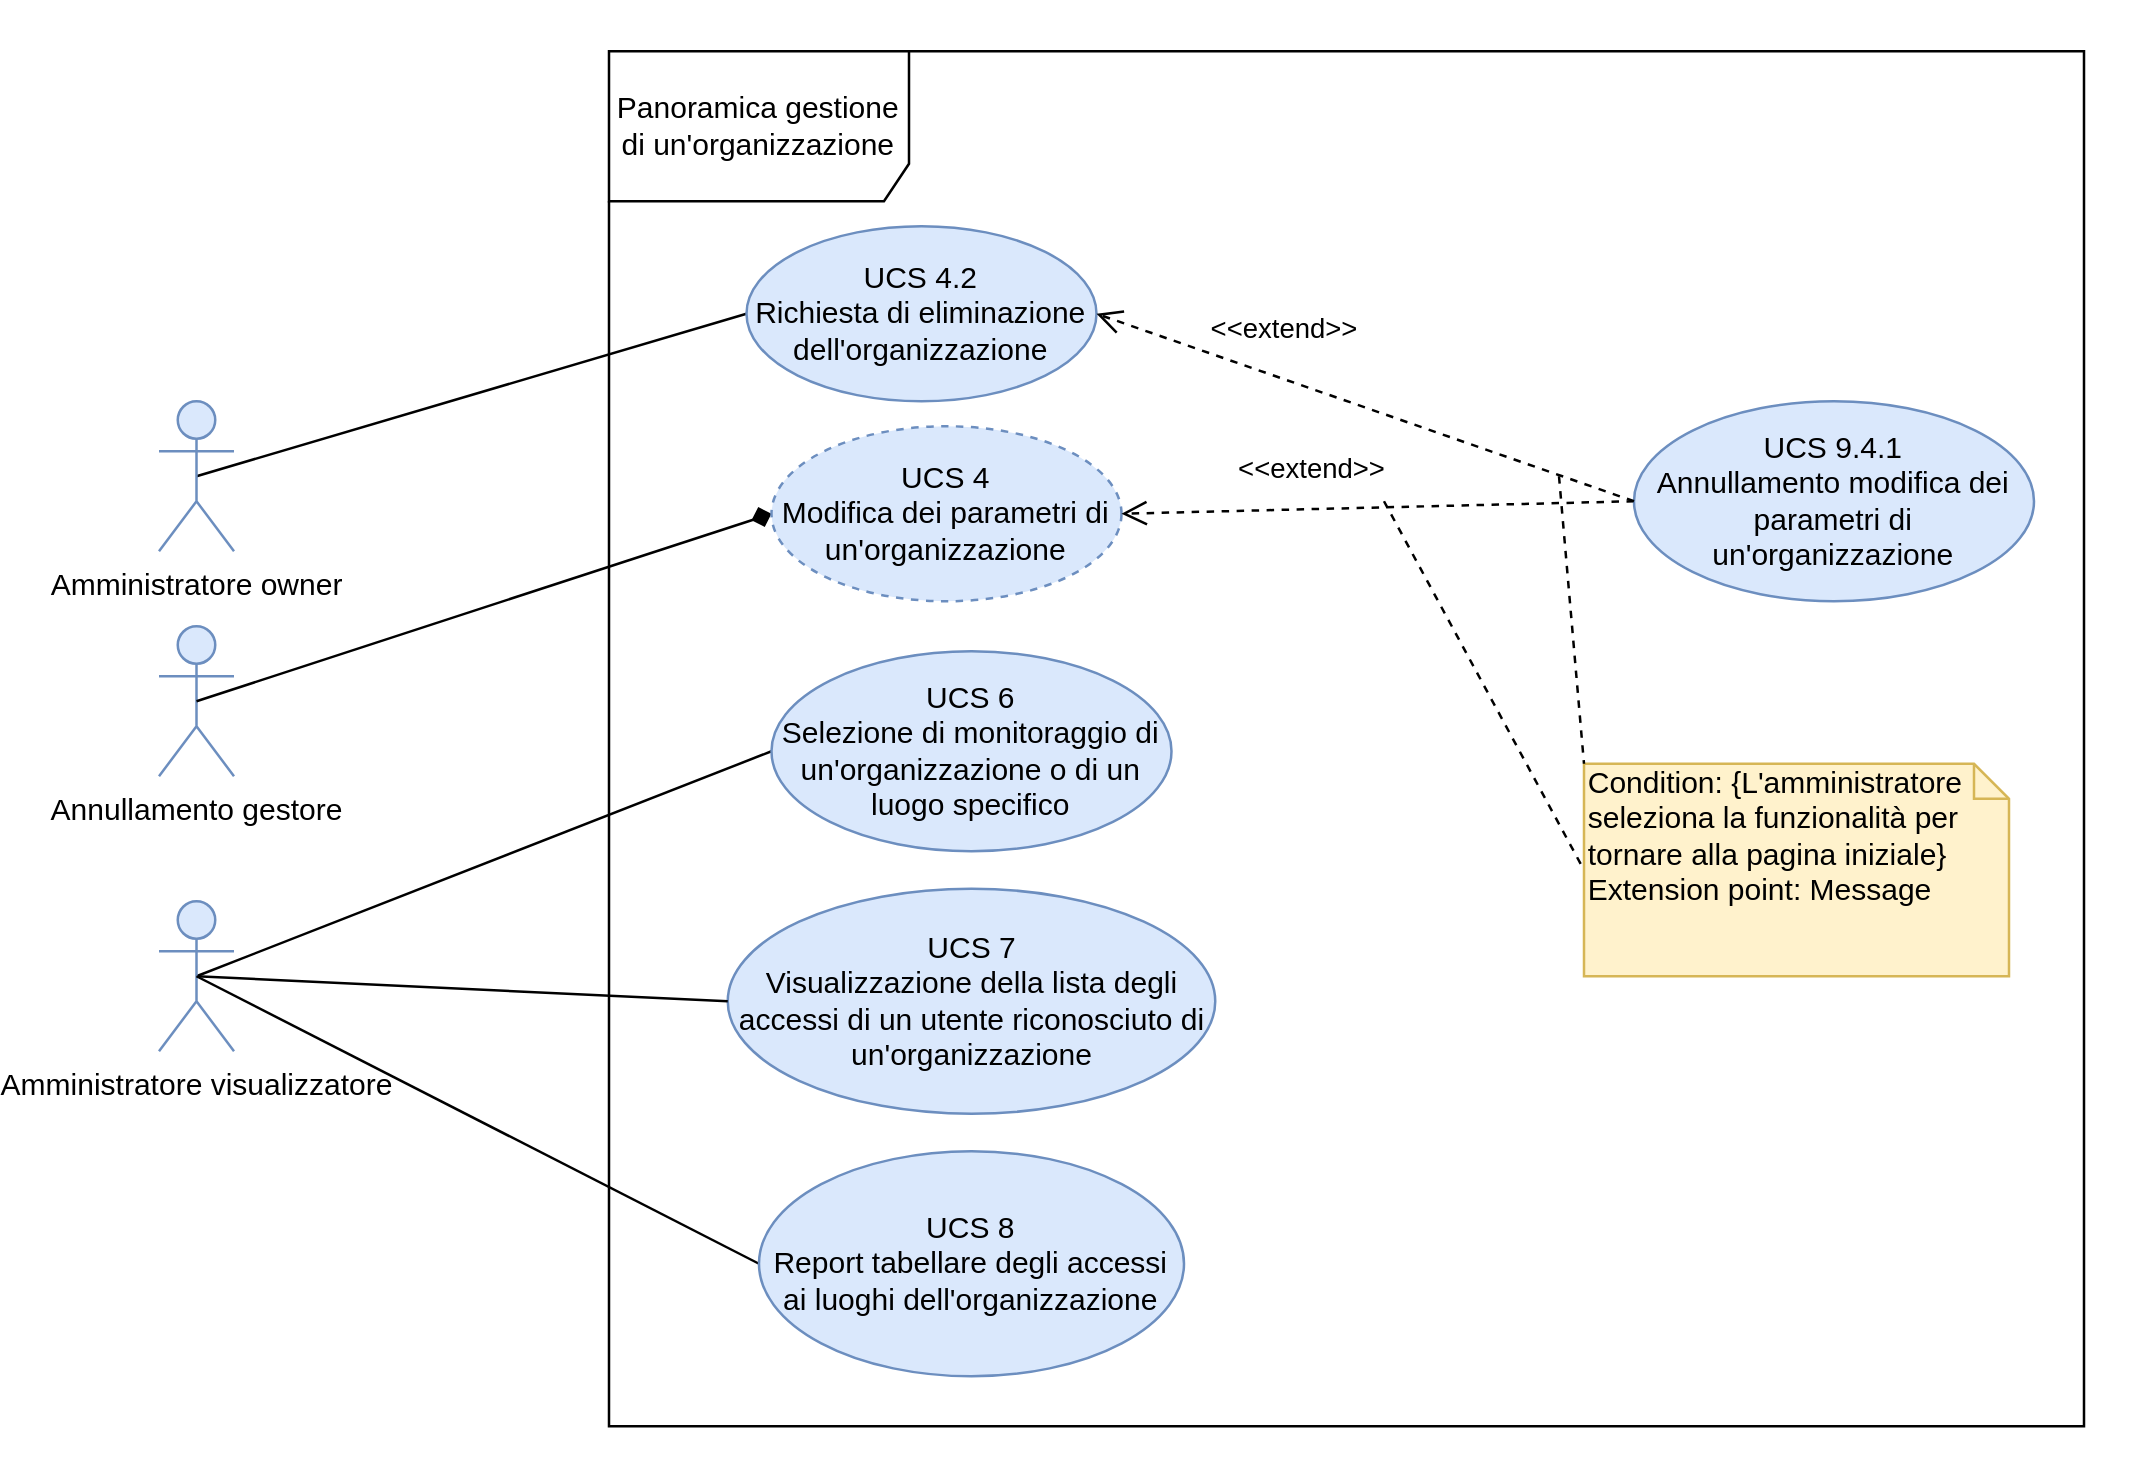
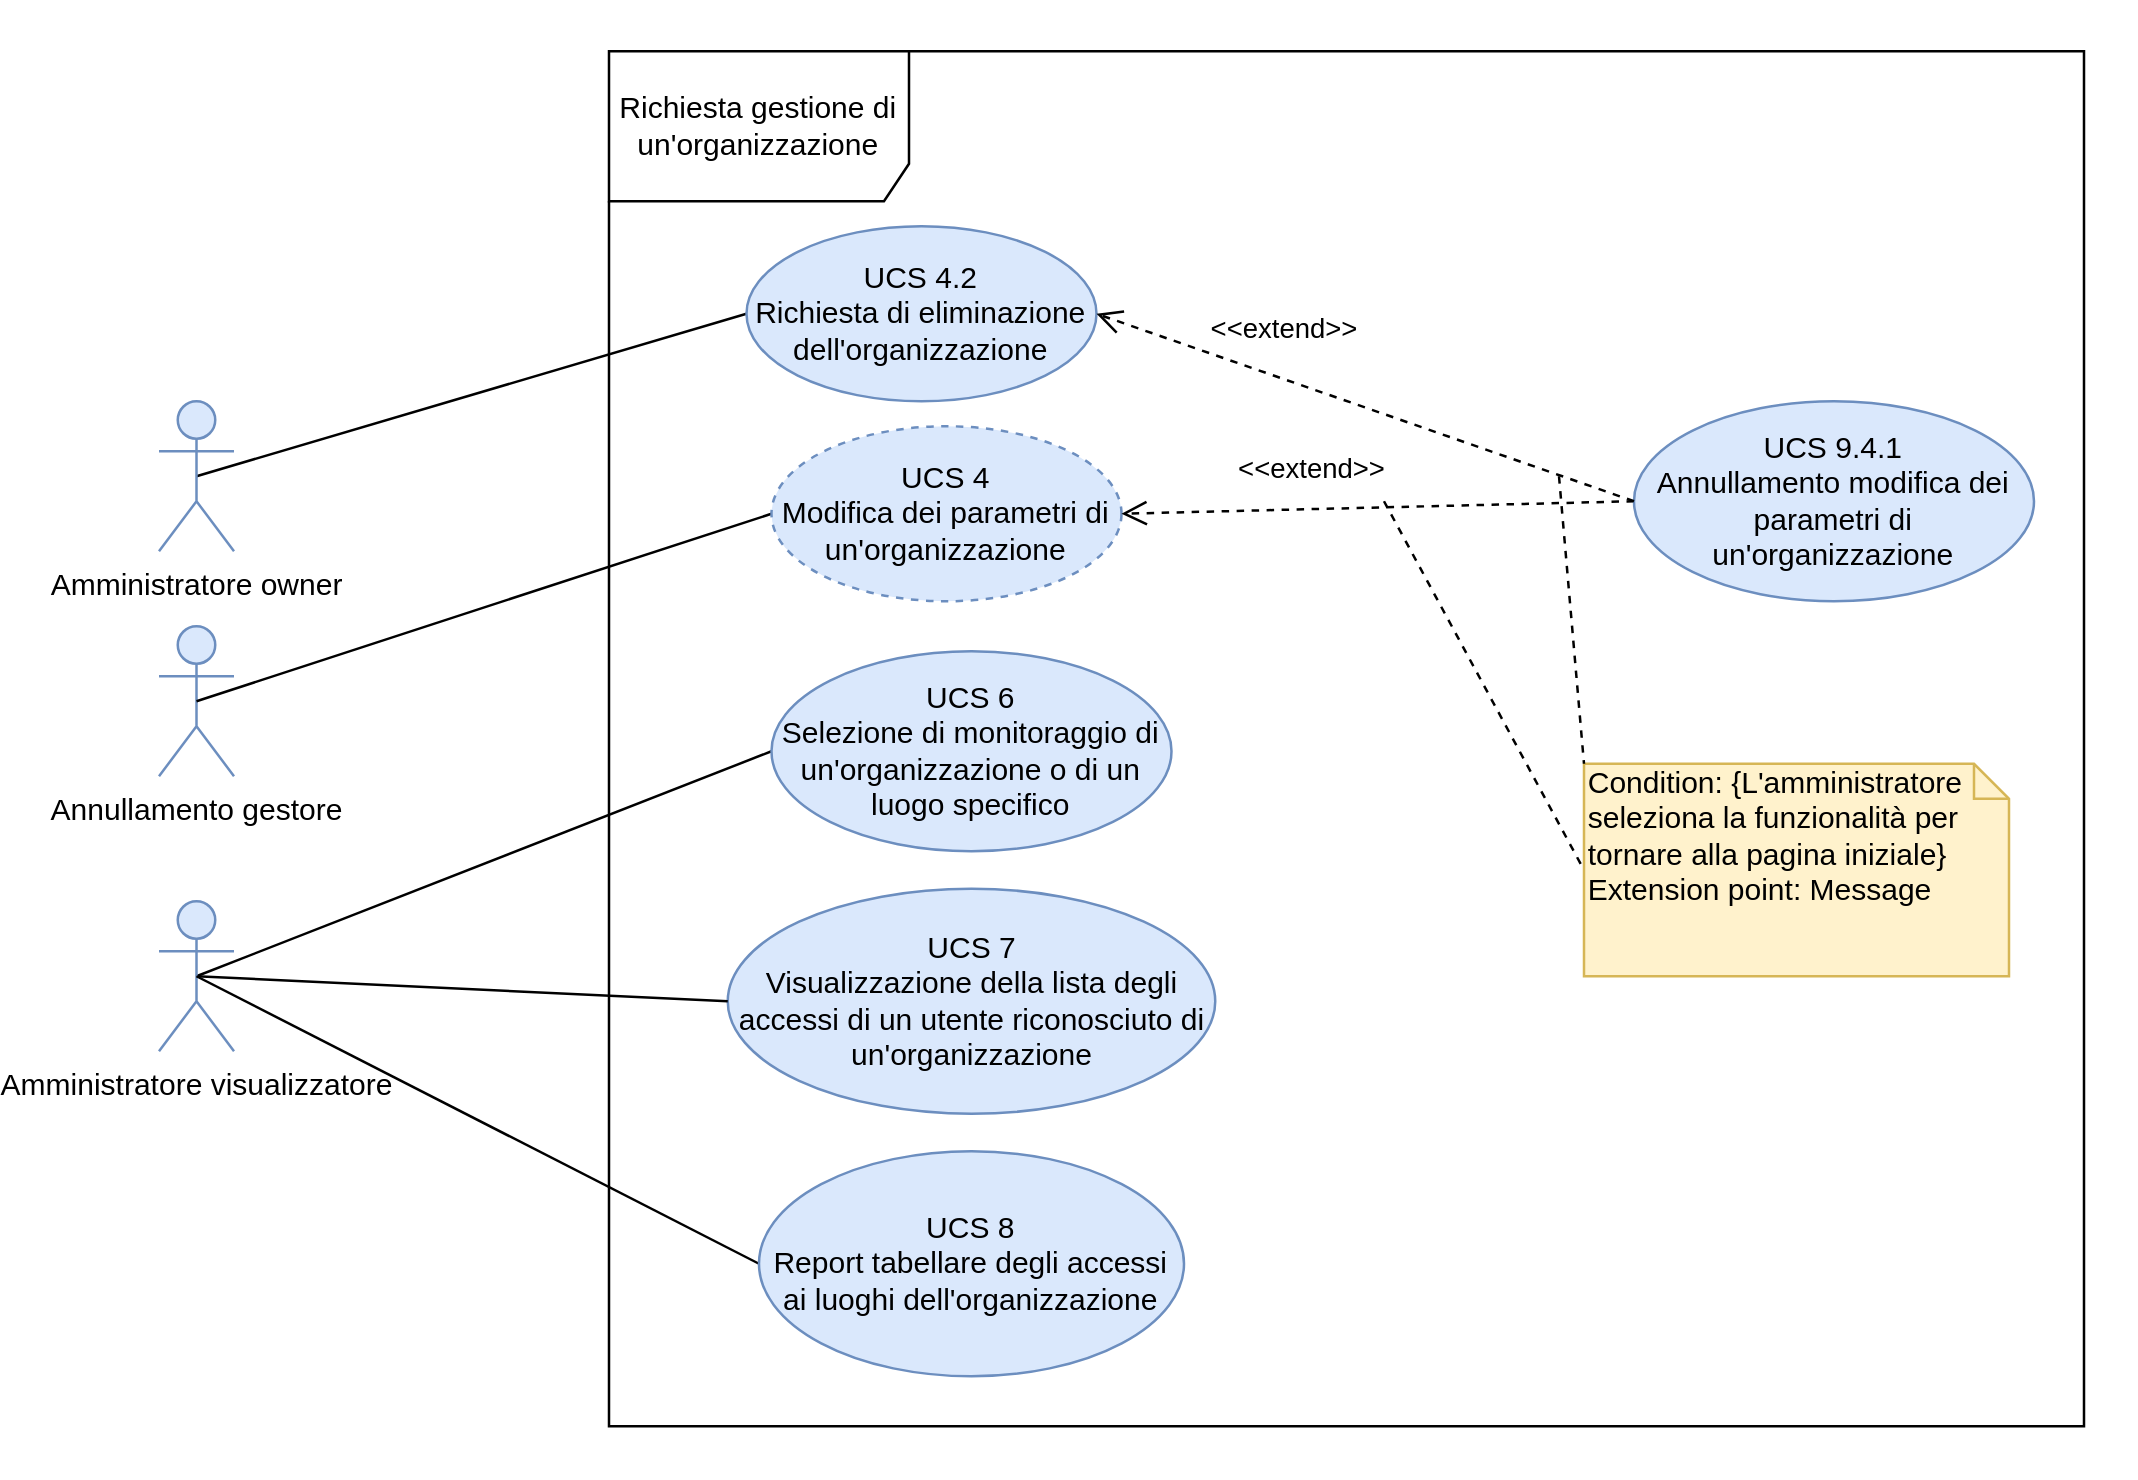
(759, 126) -> (759, 126)
(752, 520) -> (762, 517)
